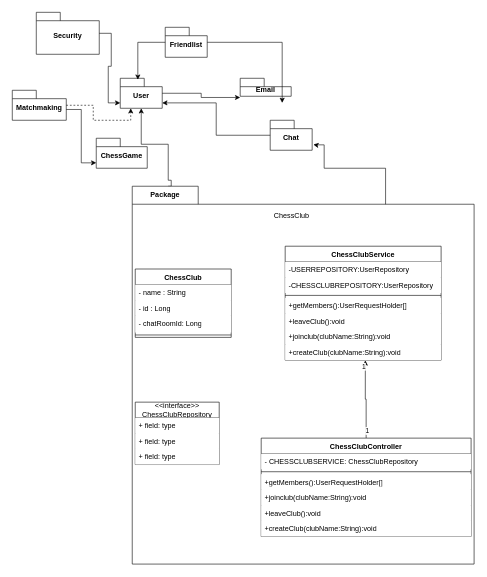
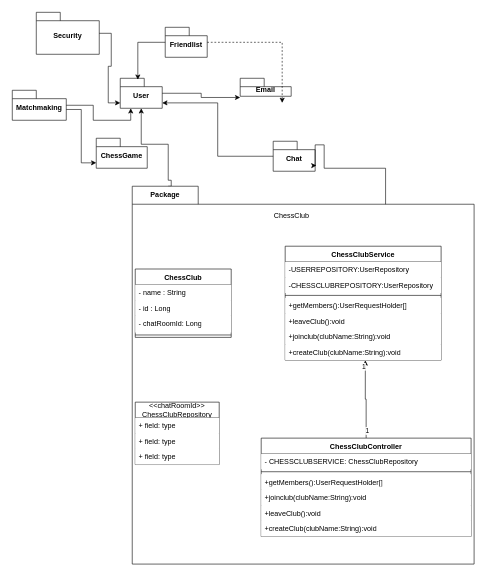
(271, 42) -> (271, 42)
(94, 120) -> (94, 120)
(291, 135) -> (294, 156)
(177, 410) -> (177, 410)
